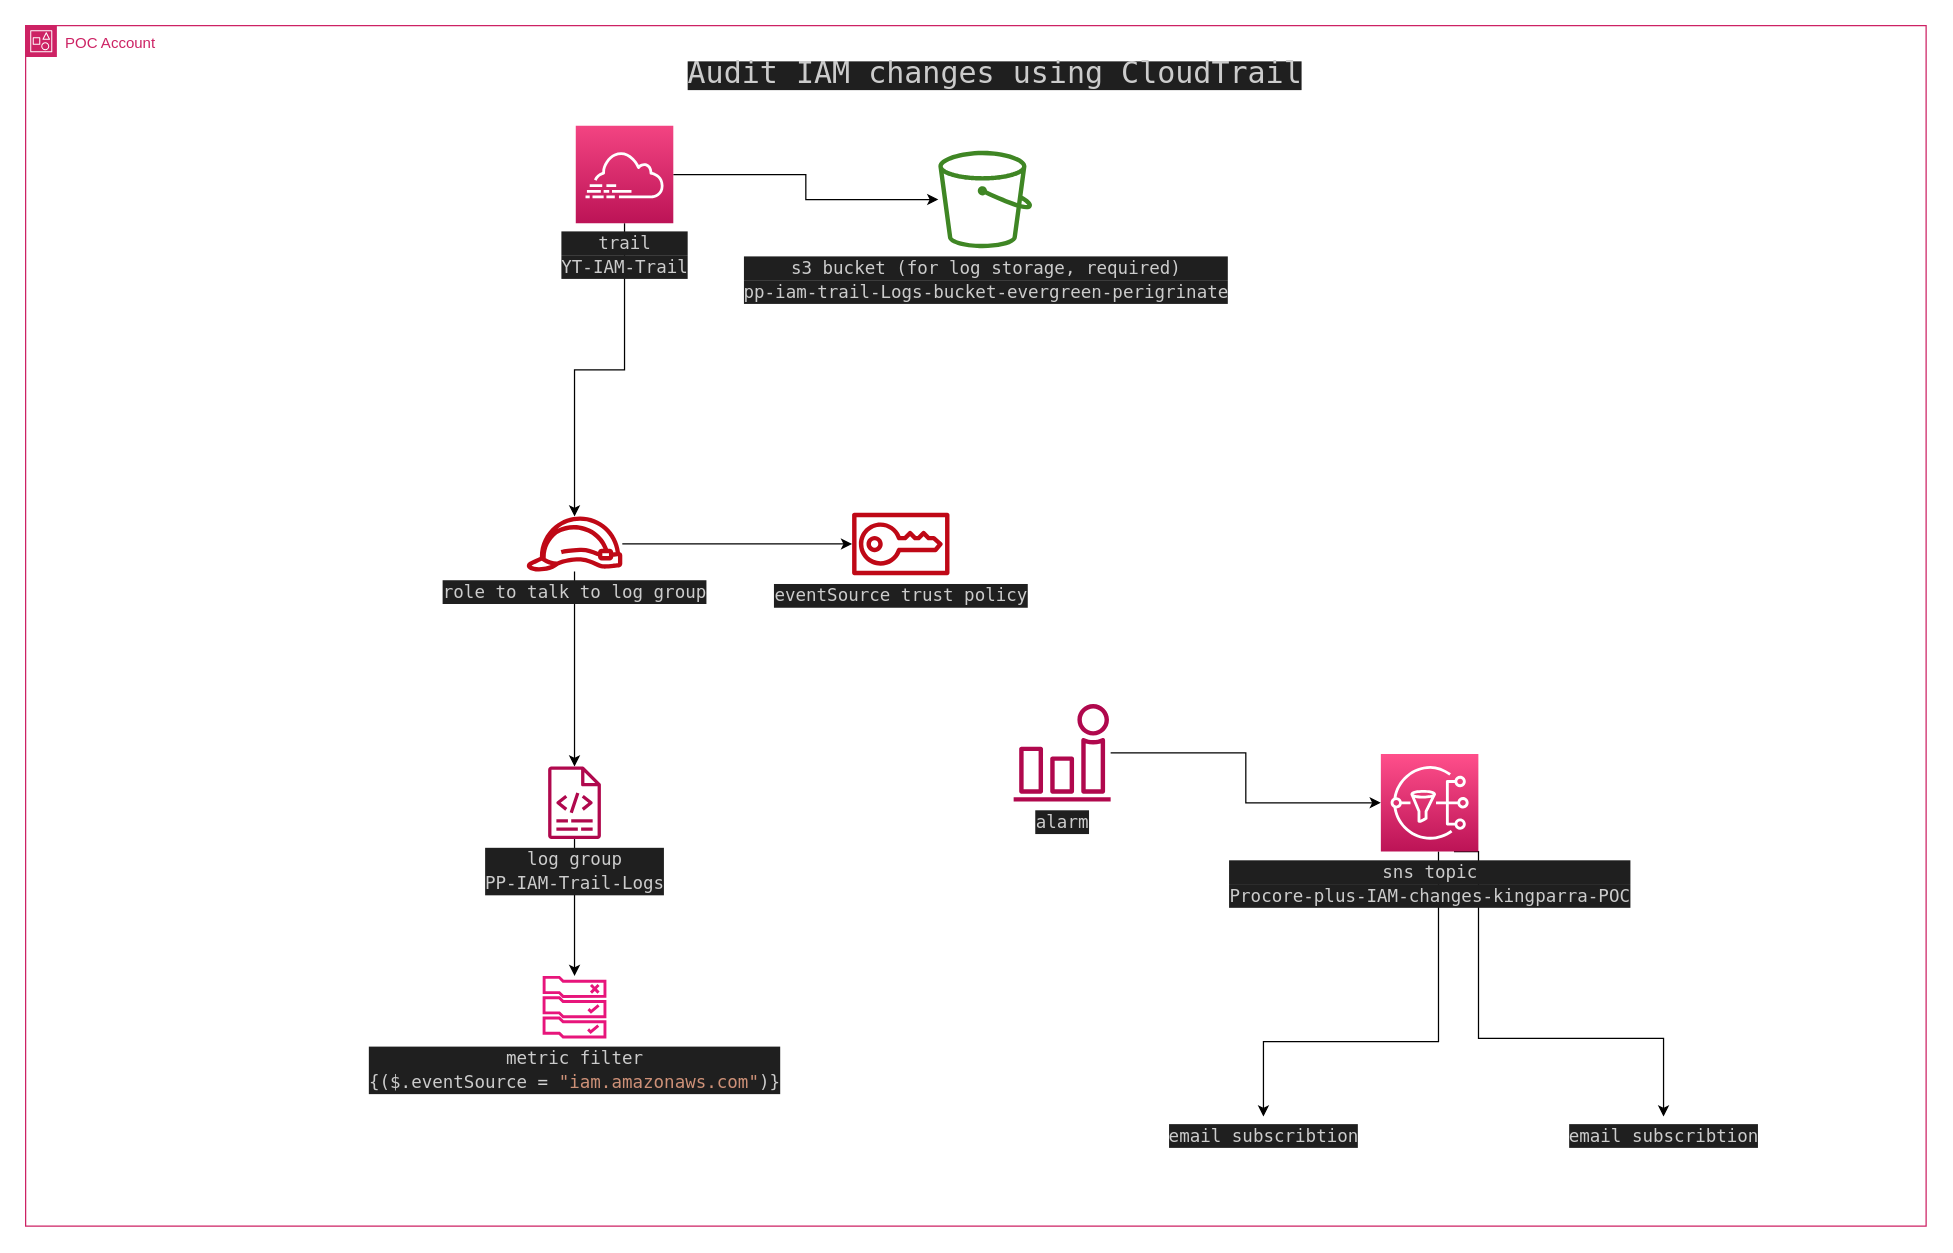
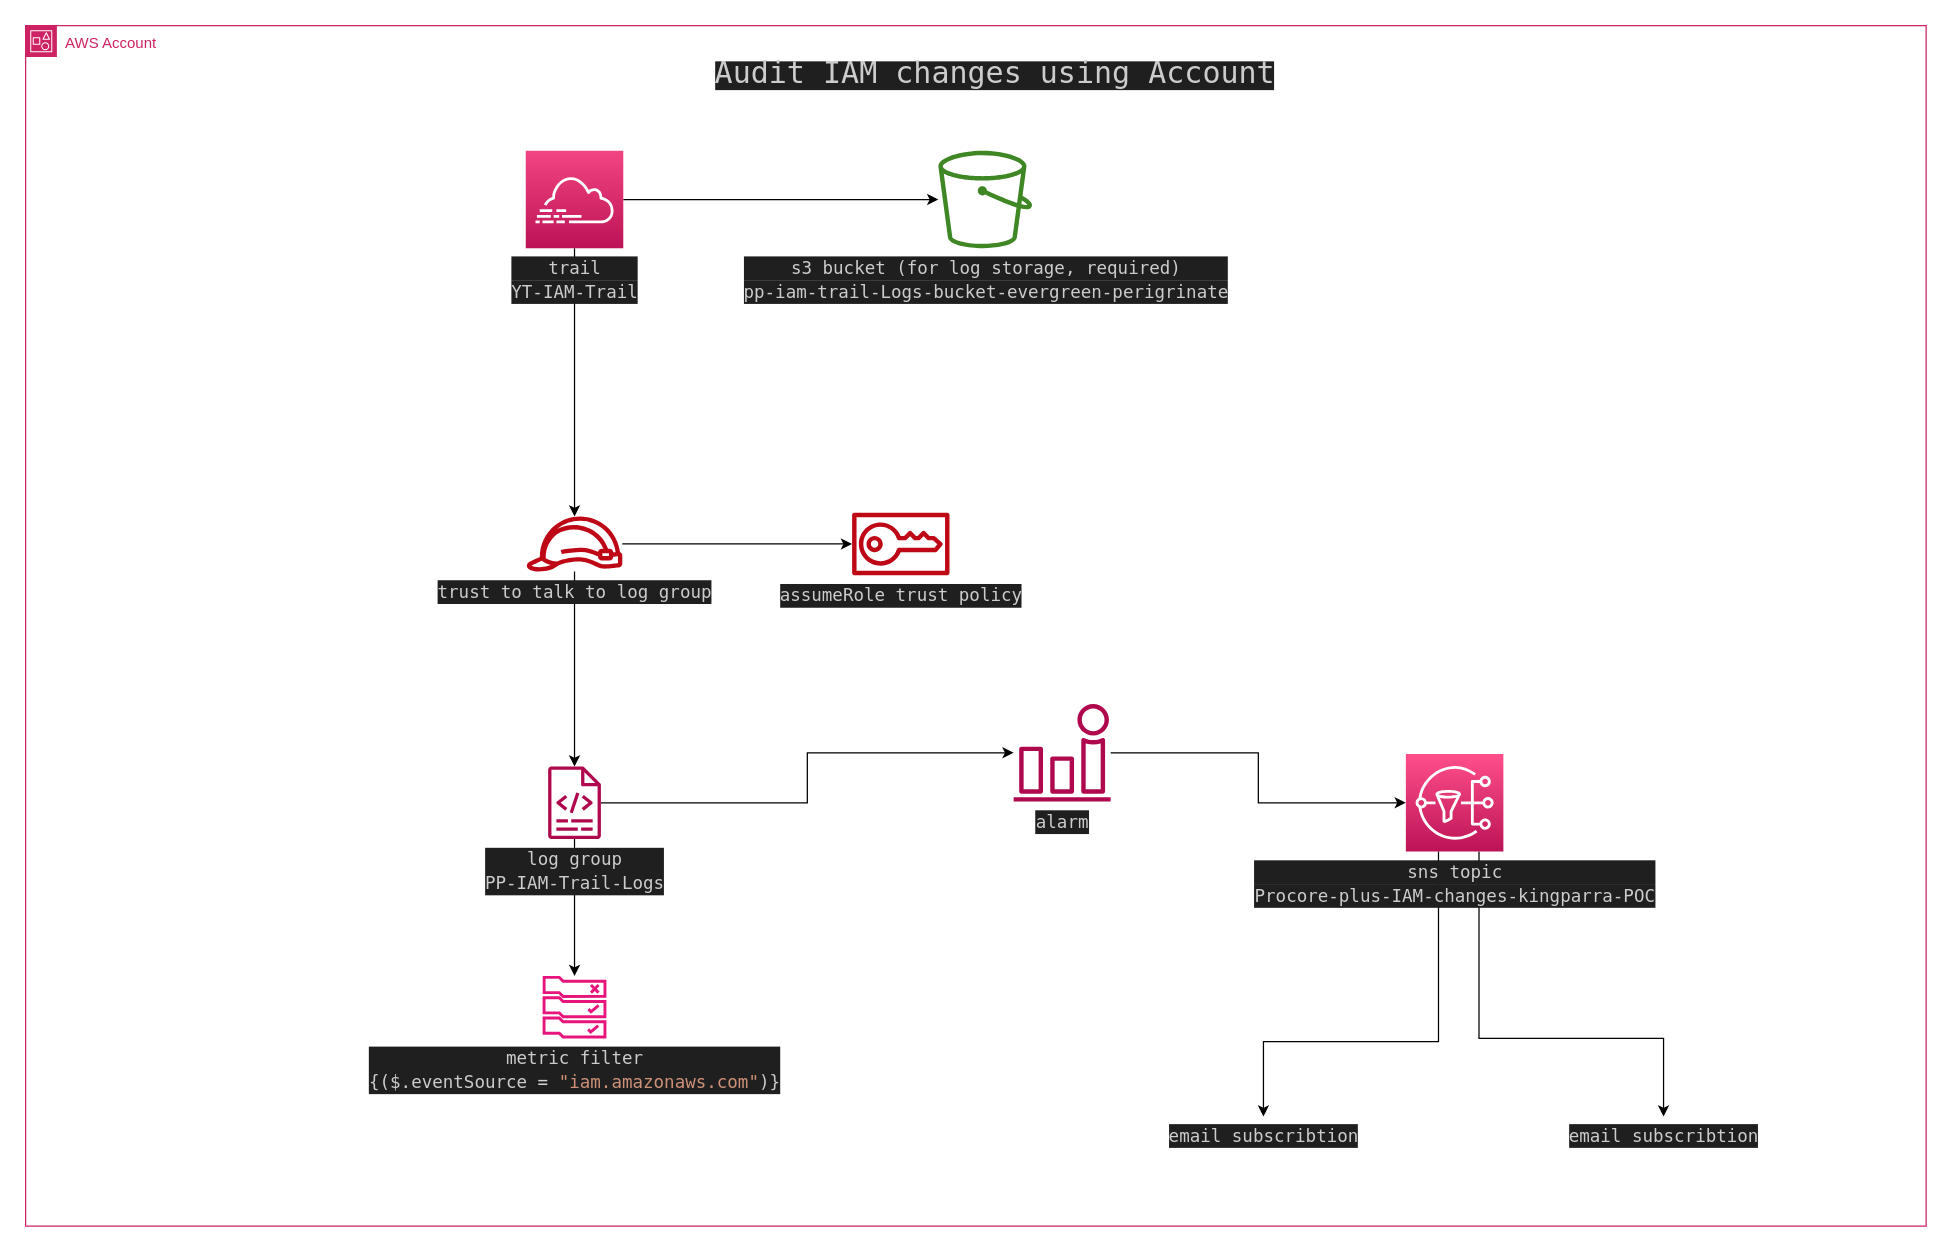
(110, 43) -> (110, 43)
(995, 76) -> (995, 76)
(624, 174) -> (574, 199)
(575, 590) -> (575, 590)
(901, 593) -> (901, 593)
none -> (807, 782)
(1429, 803) -> (1454, 803)
